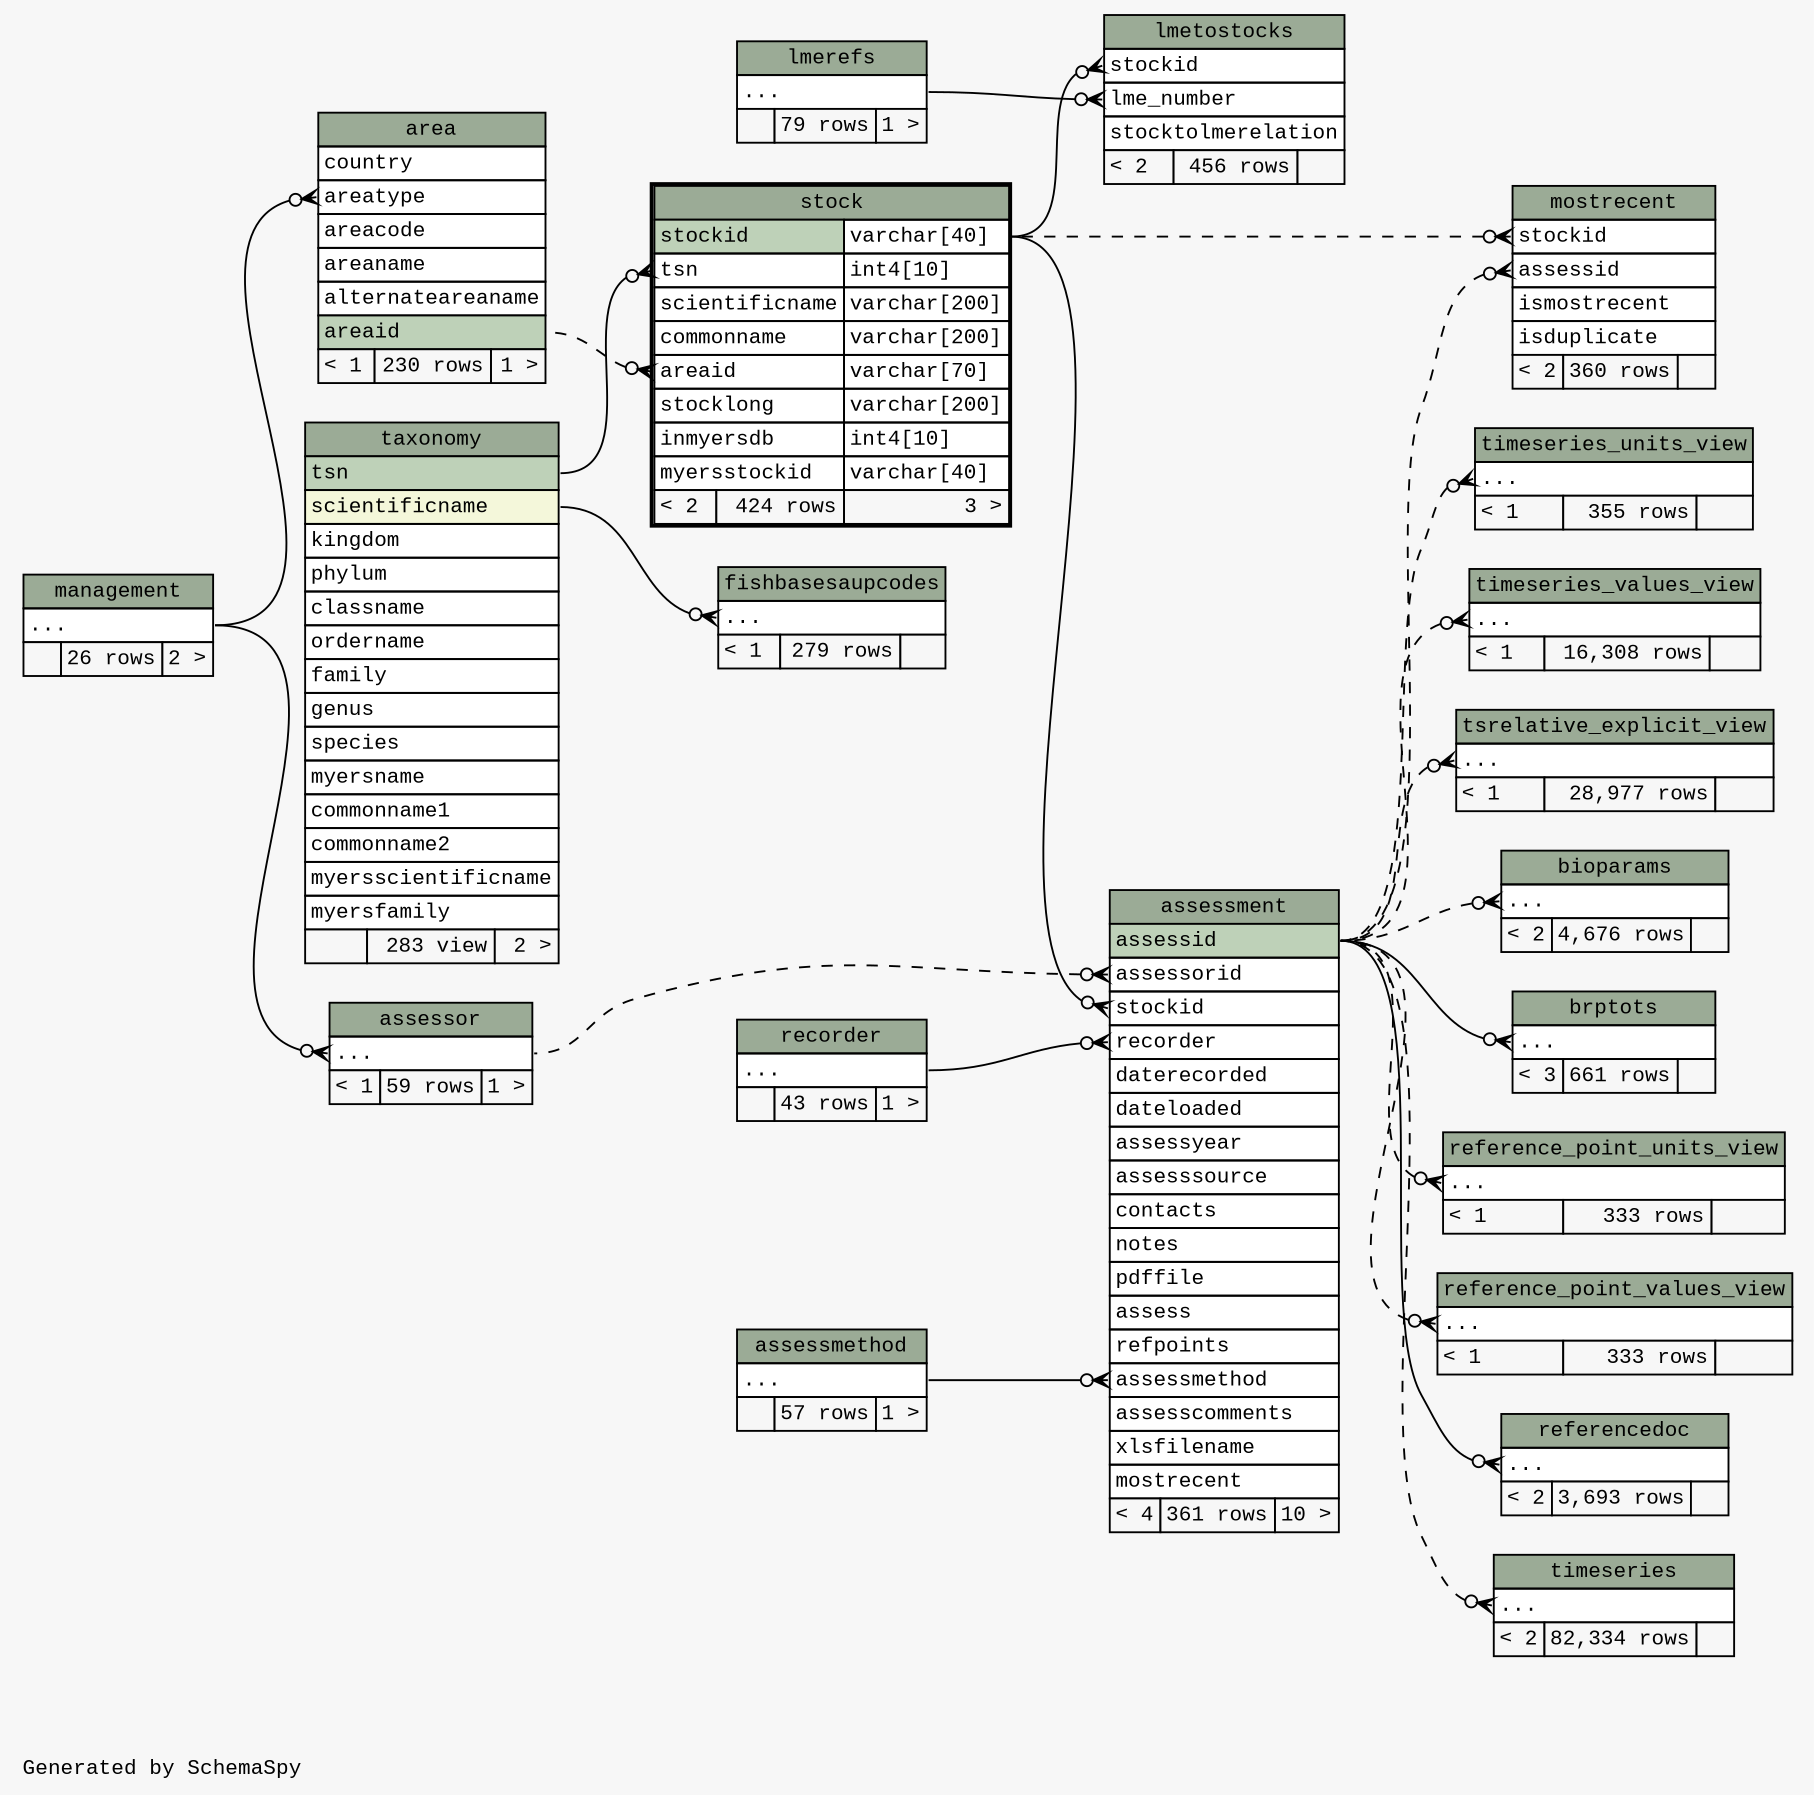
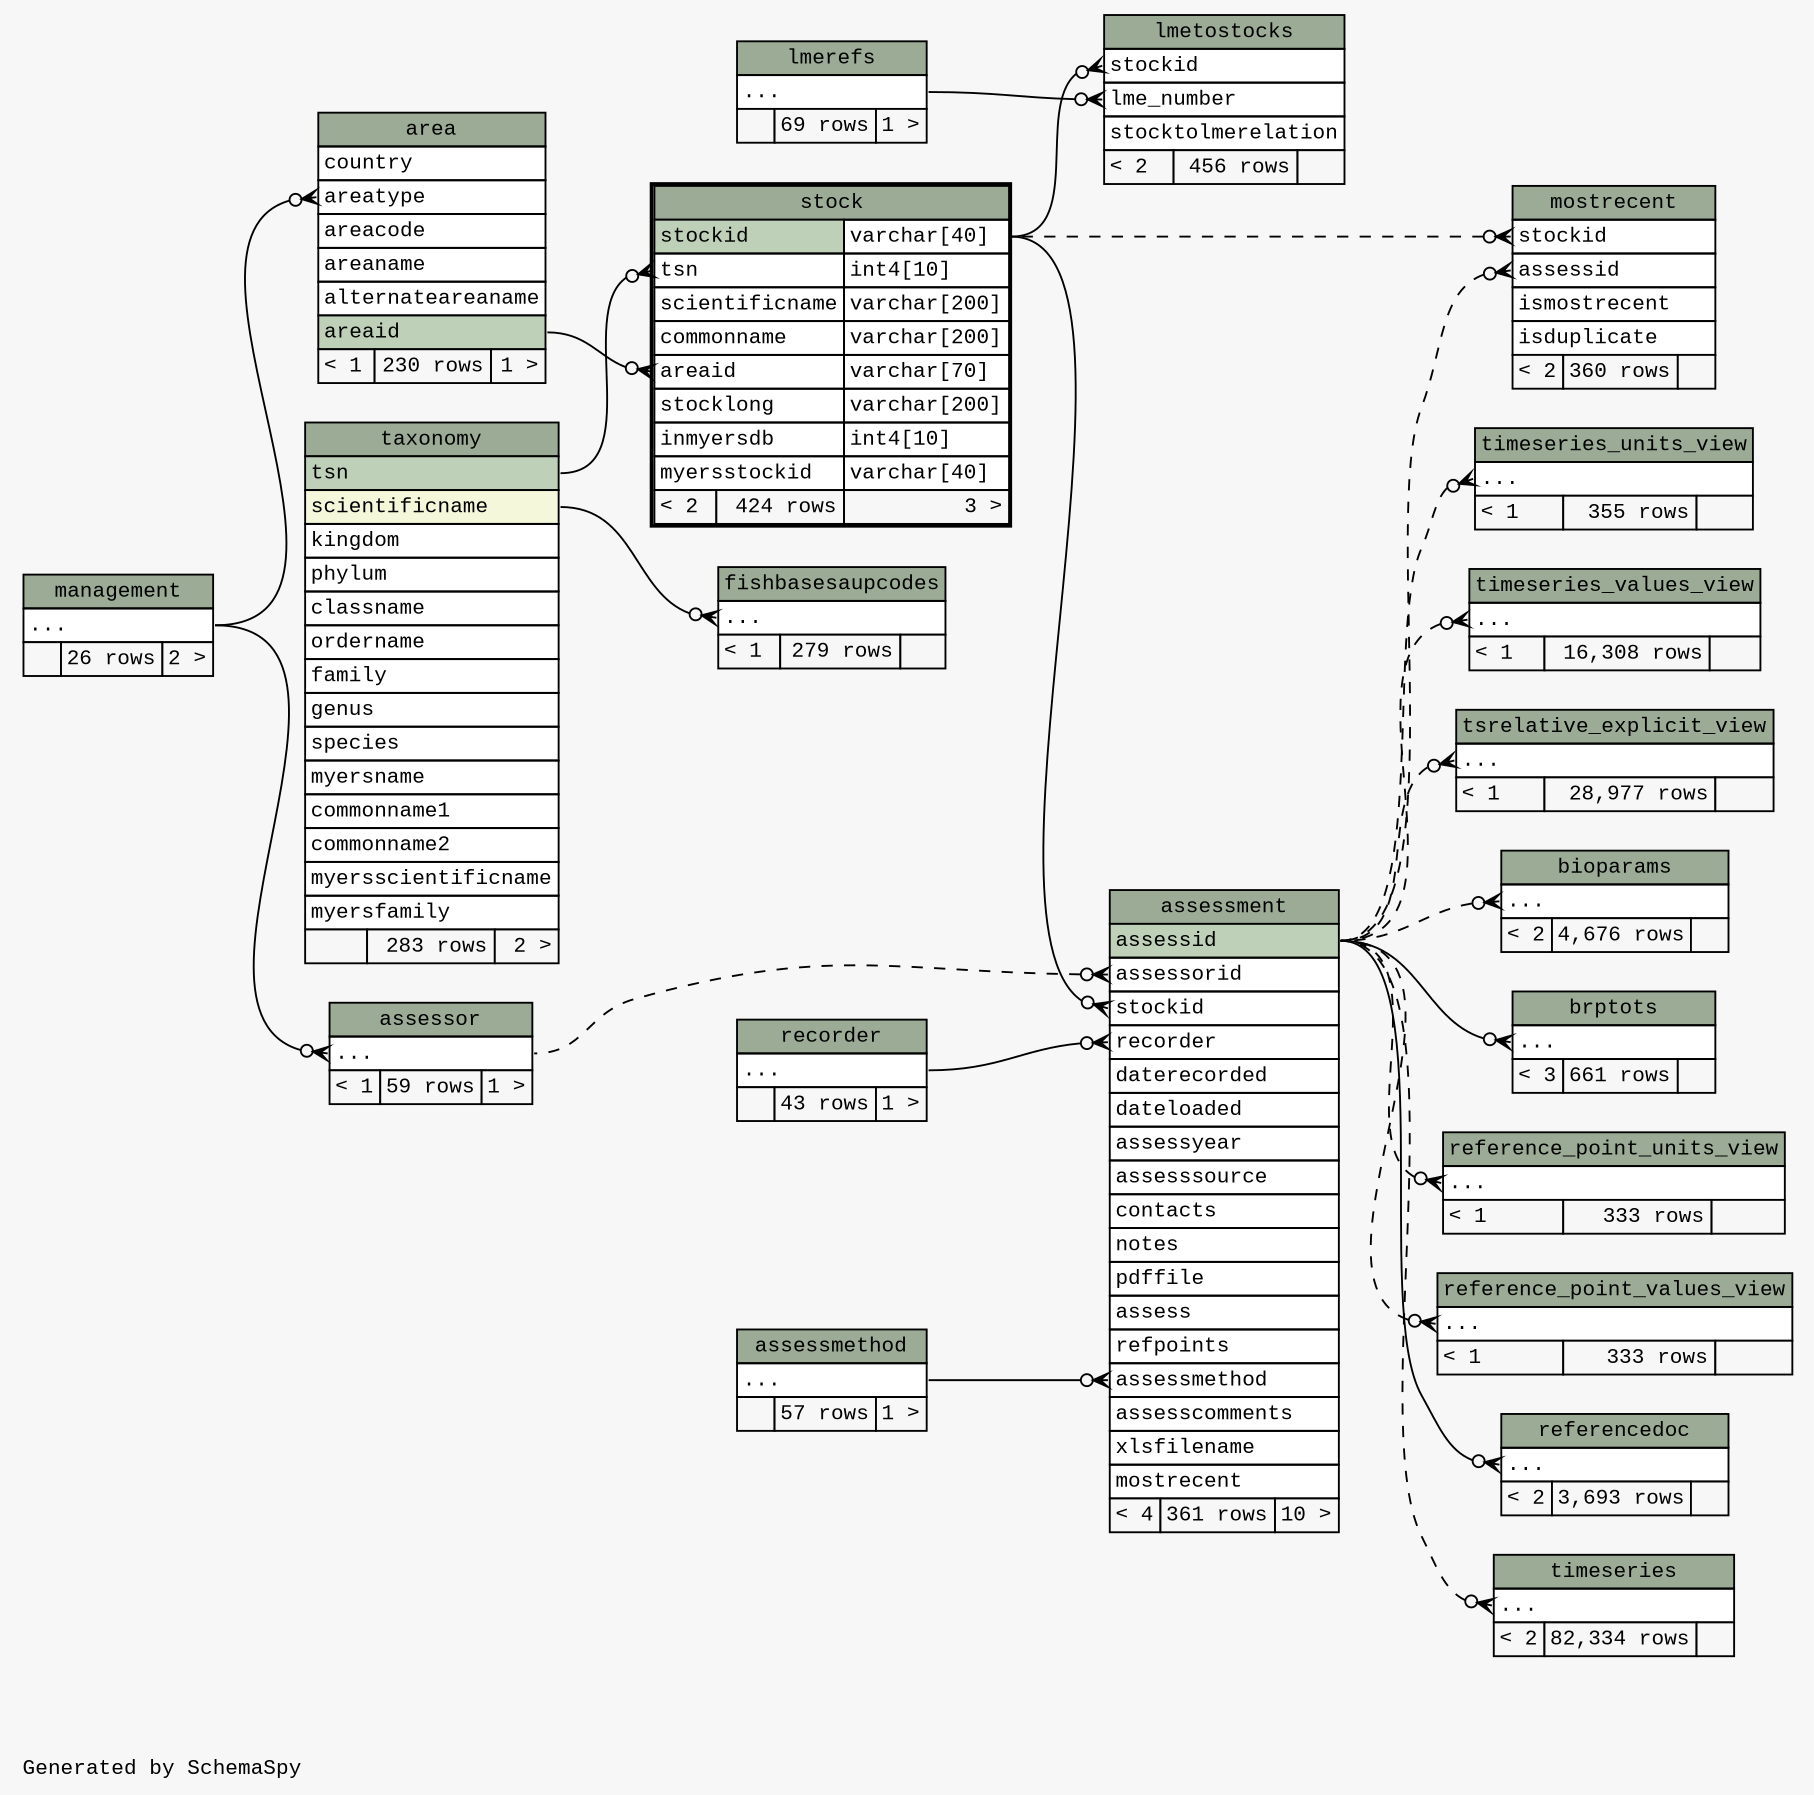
(825, 125) -> (825, 125)
(588, 344) -> (588, 344)
(438, 945) -> (438, 945)
